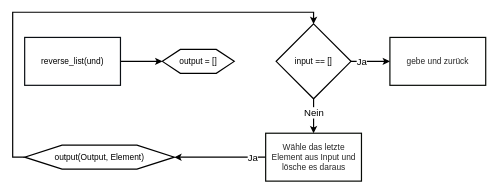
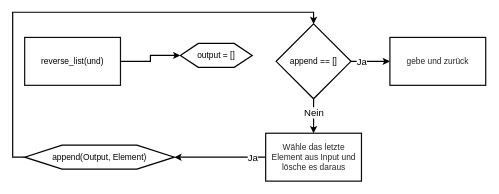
(198, 62) -> (216, 56)
(314, 62) -> (314, 62)
(99, 158) -> (99, 158)
